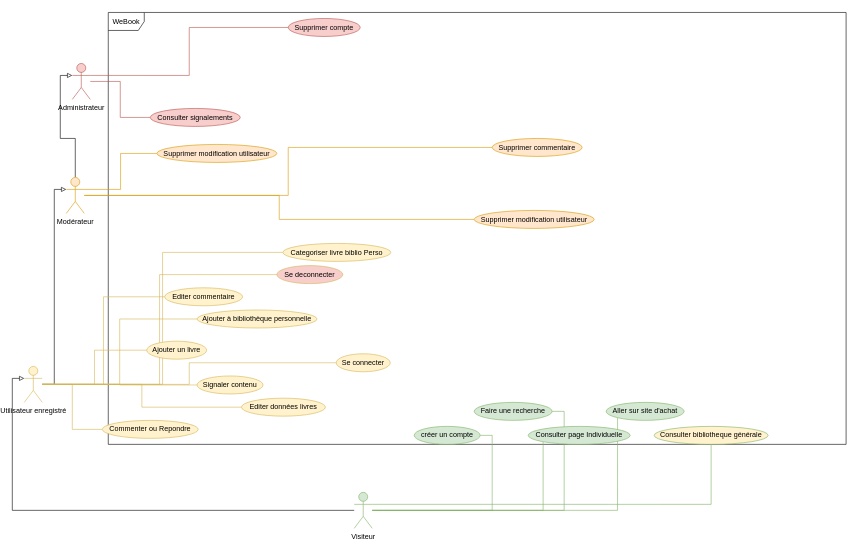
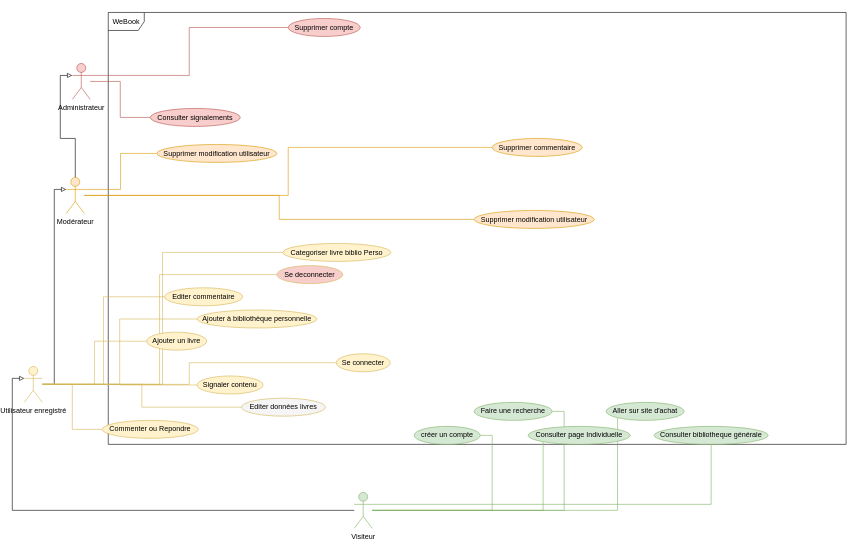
(177, 350) -> (177, 341)
(284, 407) -> (284, 407)
(711, 435) -> (711, 435)
